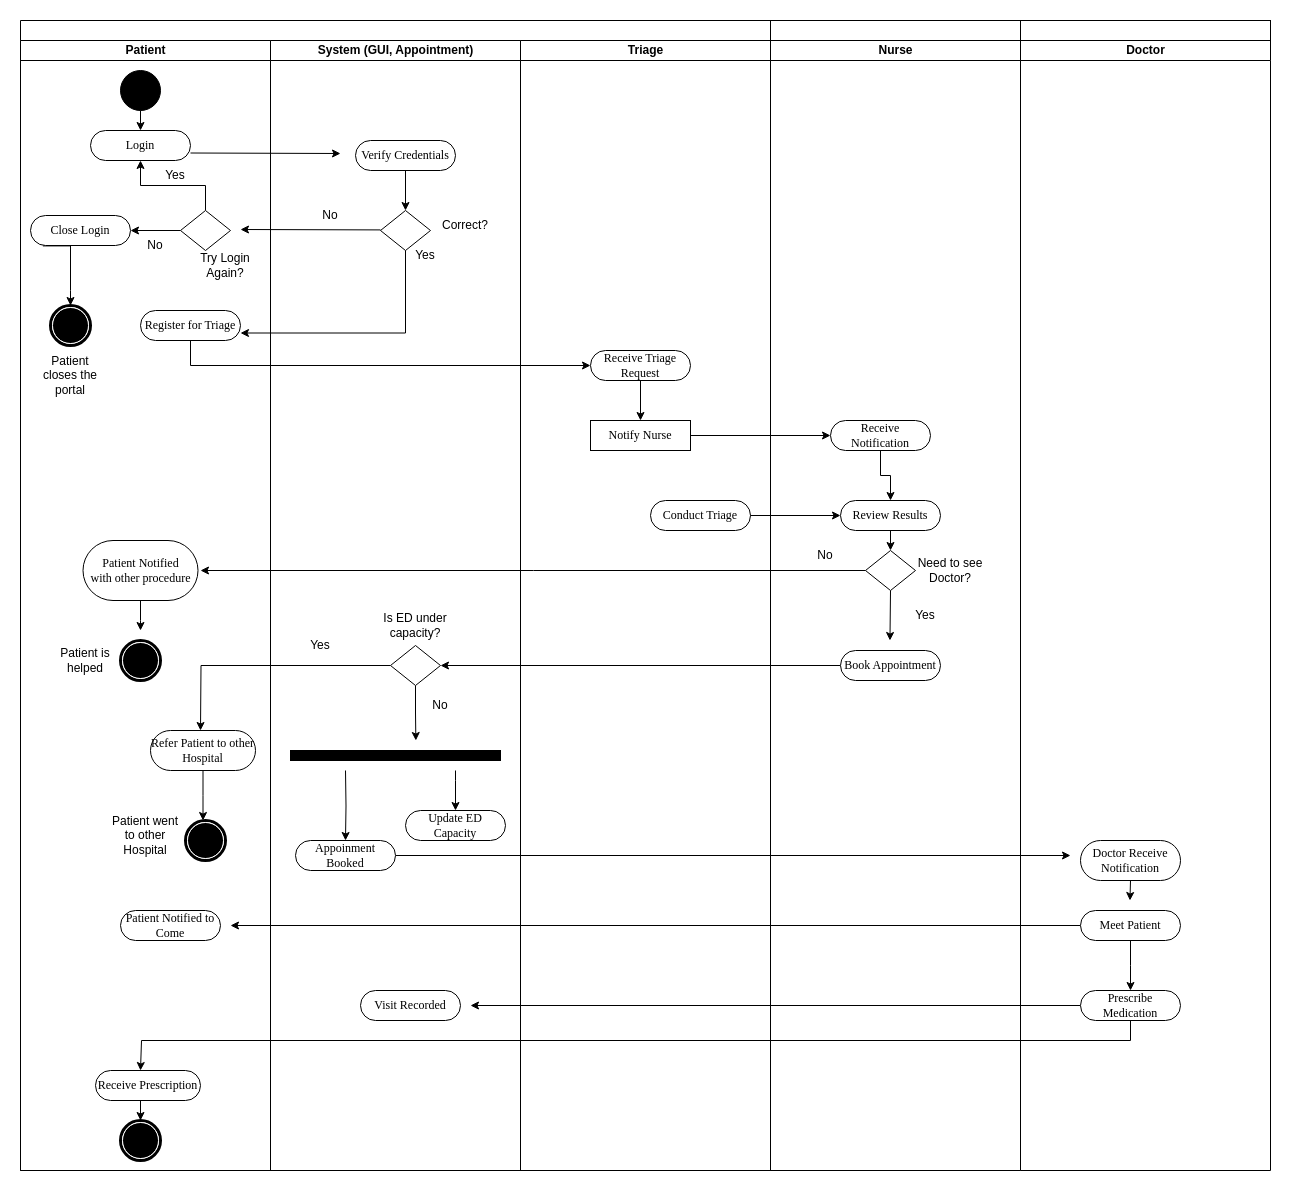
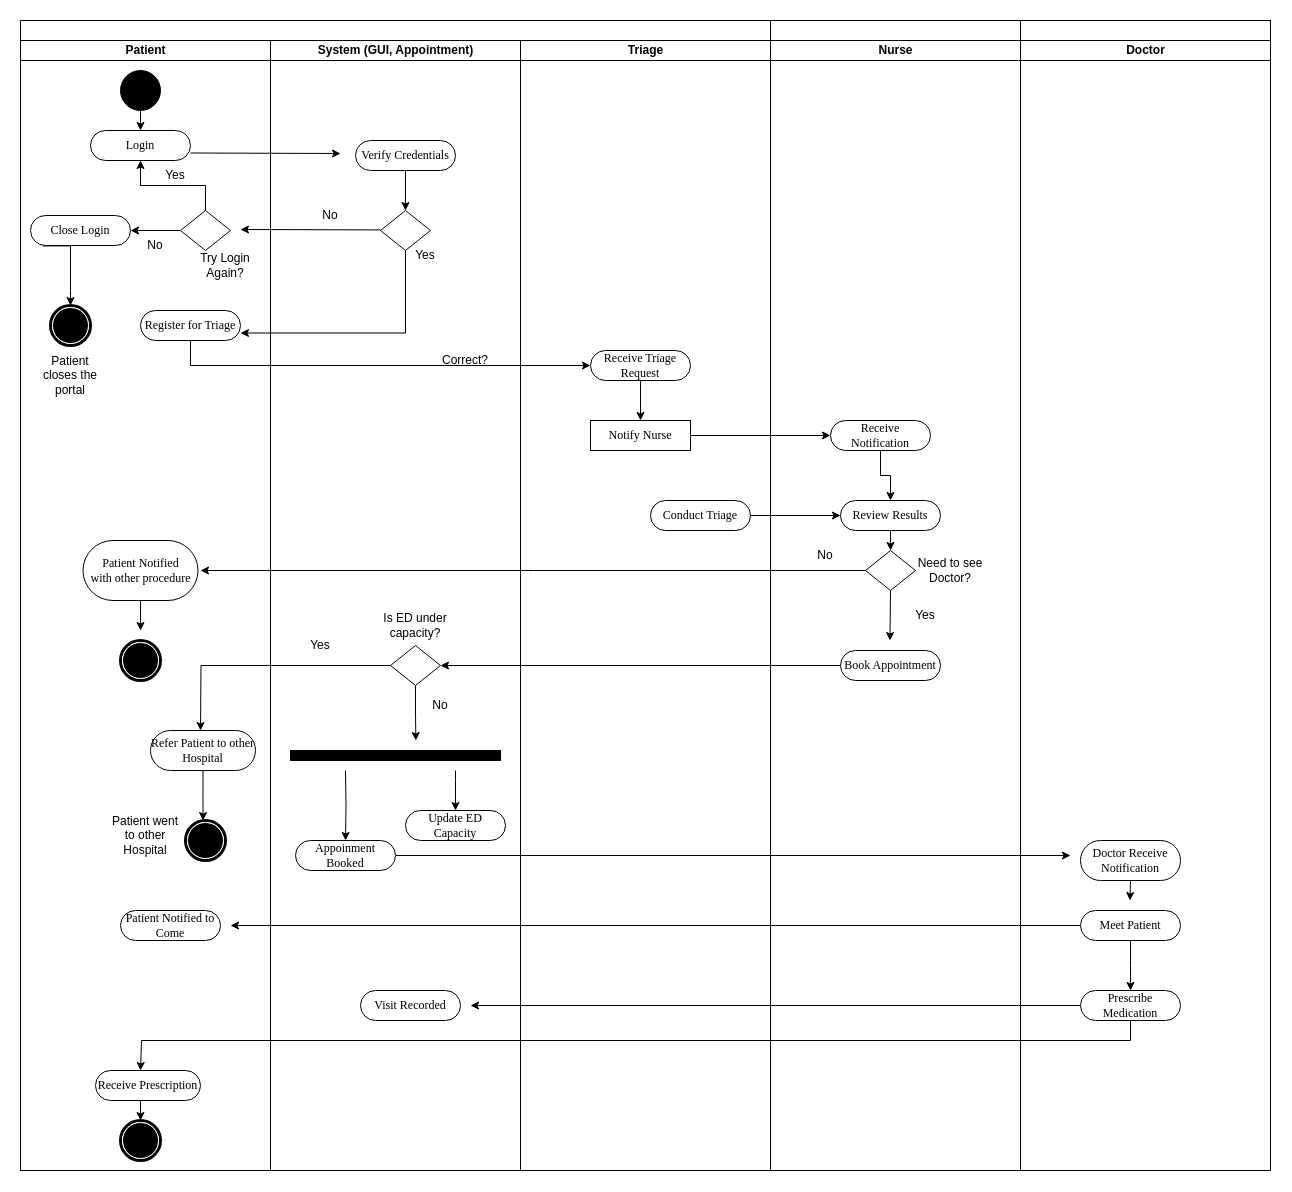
(466, 226) -> (466, 361)
(86, 661) -> none
